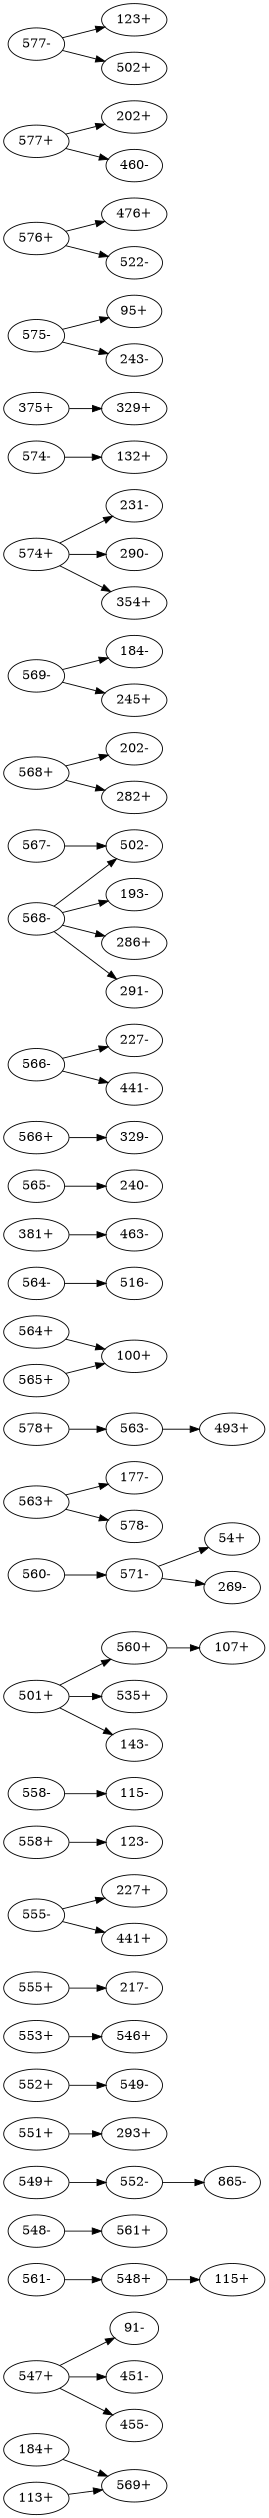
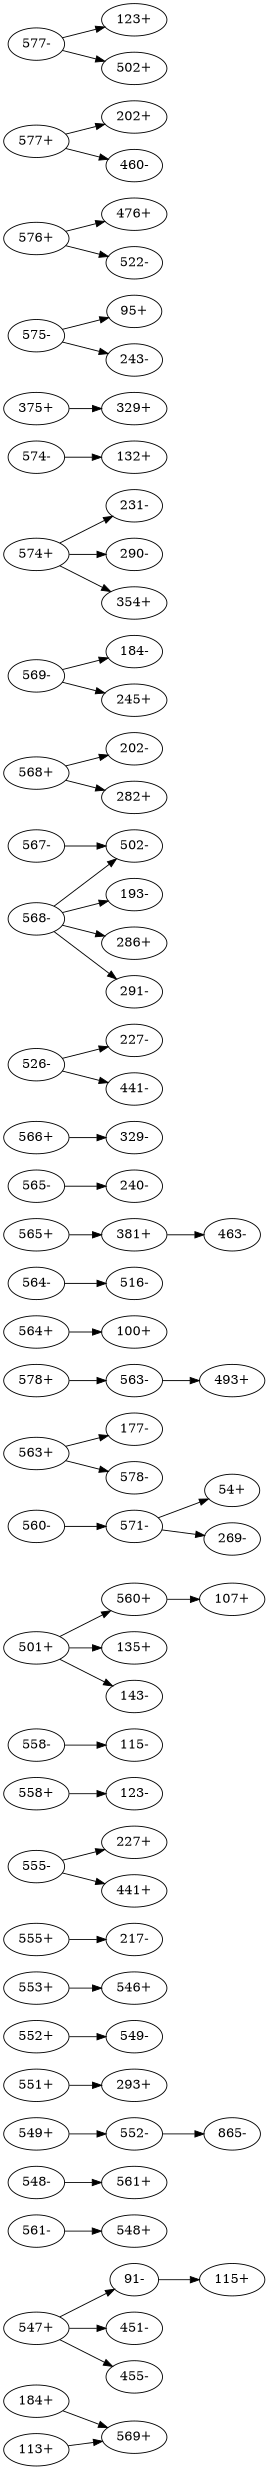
(36, 1065) -> (36, 1065)
(81, 1370) -> (81, 1235)
(134, 1696) -> (134, 1648)
(179, 2280) -> (174, 2280)
